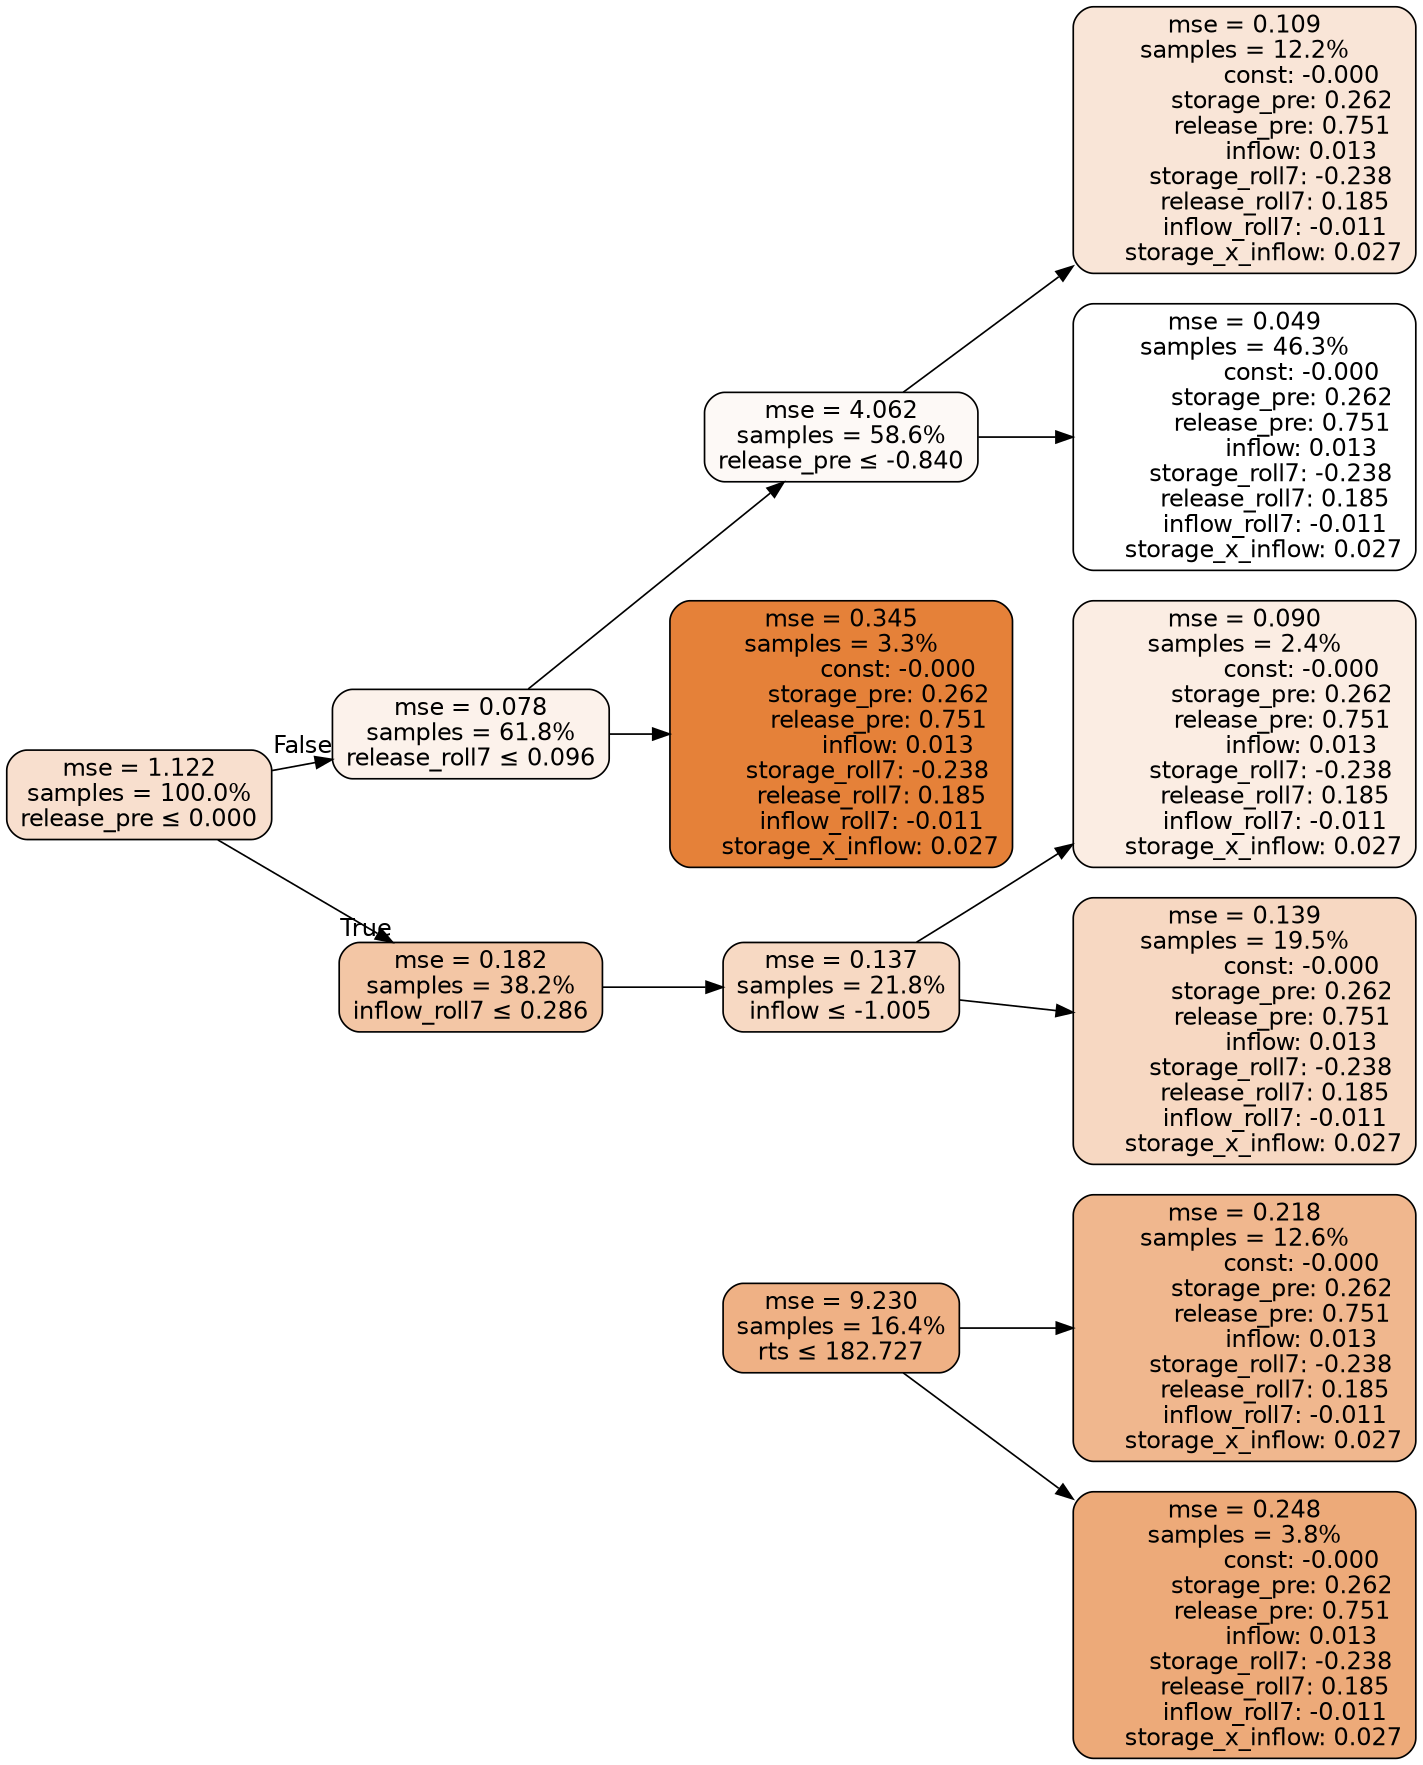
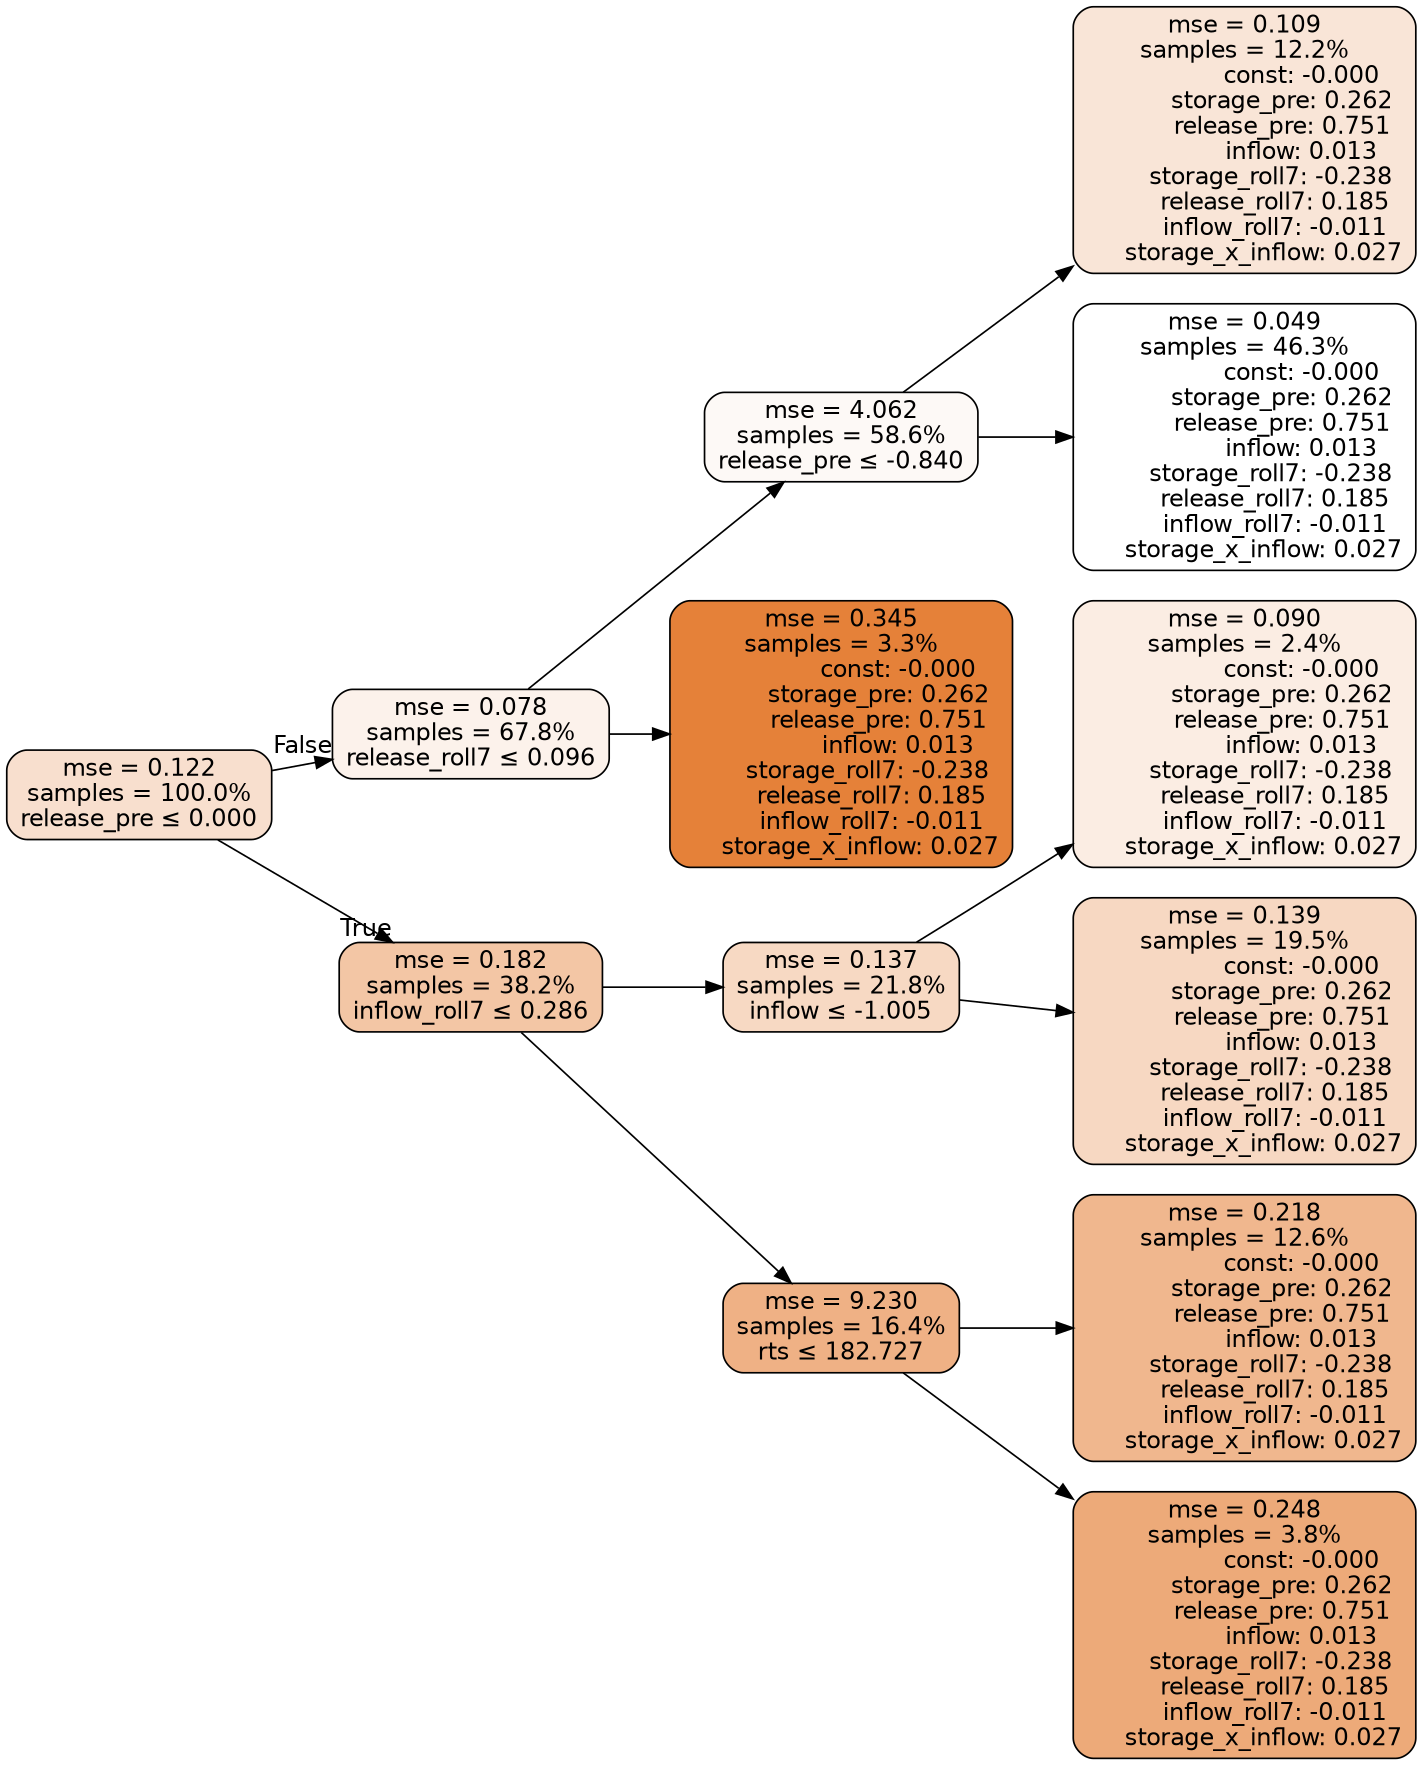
(471, 734) -> (471, 734)
(139, 795) -> (139, 795)
none -> (650, 1152)
